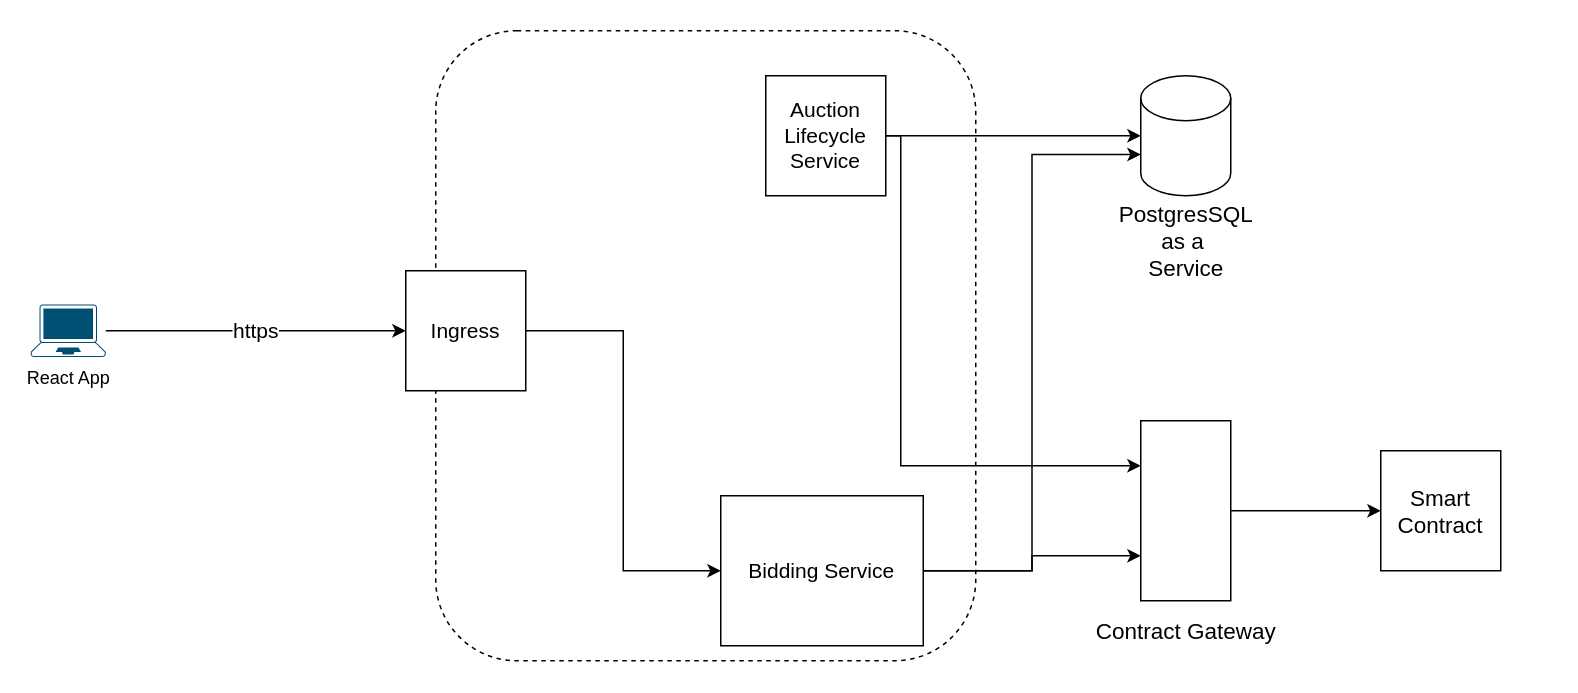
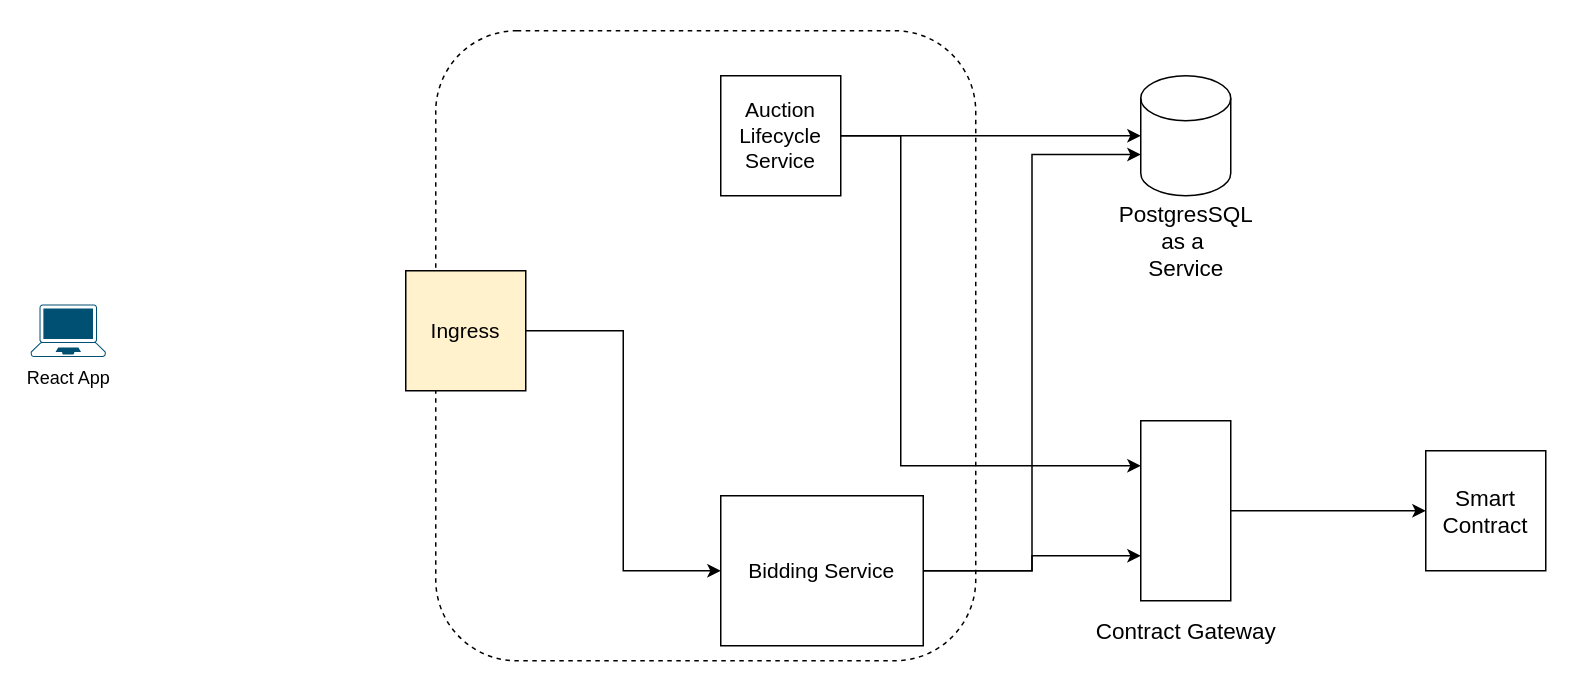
(826, 136) -> (781, 136)
(251, 331) -> none
(466, 331) -> (466, 331)
(1441, 511) -> (1486, 511)
